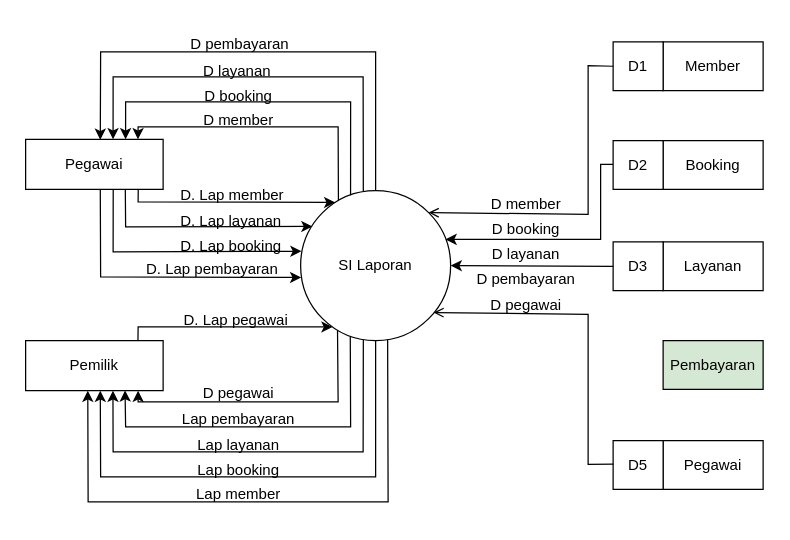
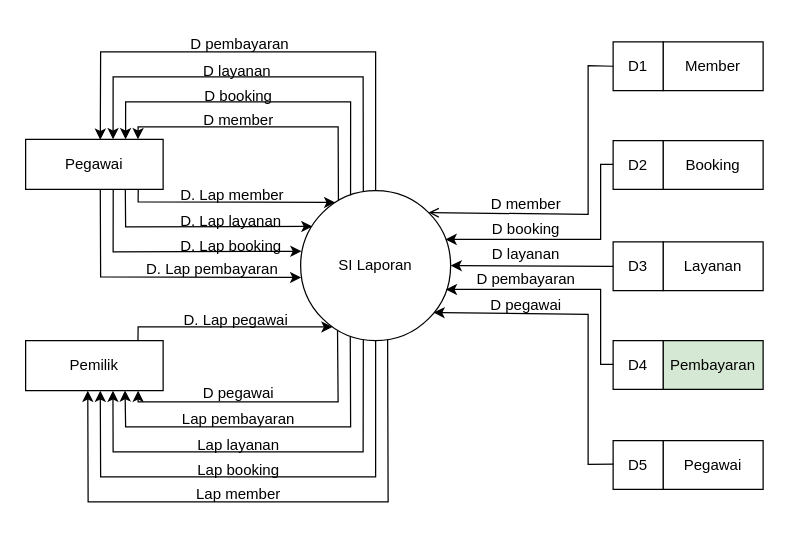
none -> (571, 289)
(441, 313) -> (443, 313)
none -> (638, 365)
